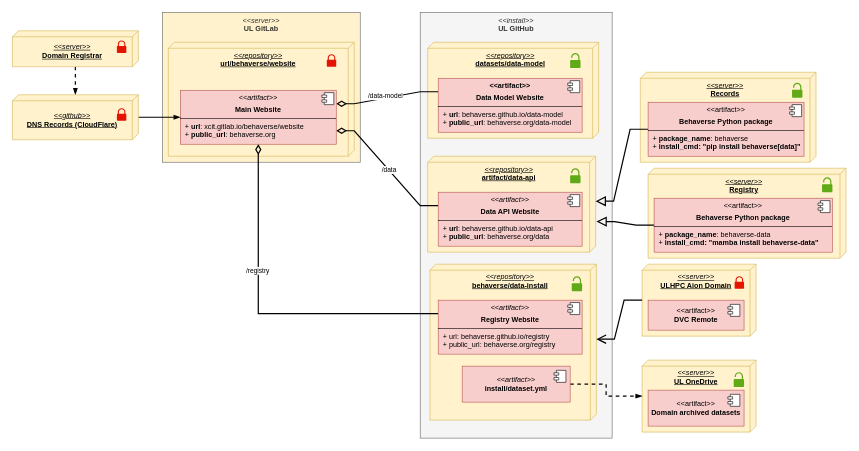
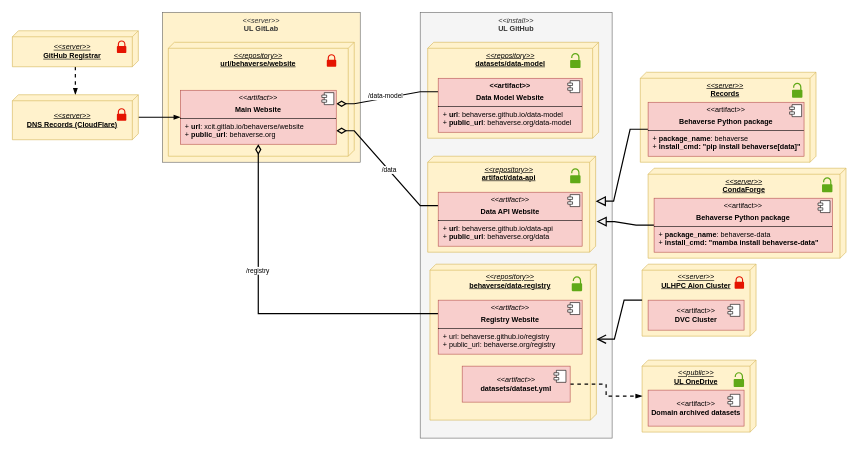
(72, 51) -> (72, 51)
(72, 120) -> (72, 120)
(744, 186) -> (744, 186)
(510, 282) -> (510, 282)
(696, 282) -> (696, 282)
(696, 315) -> (696, 315)
(696, 378) -> (696, 378)
(516, 384) -> (516, 384)
